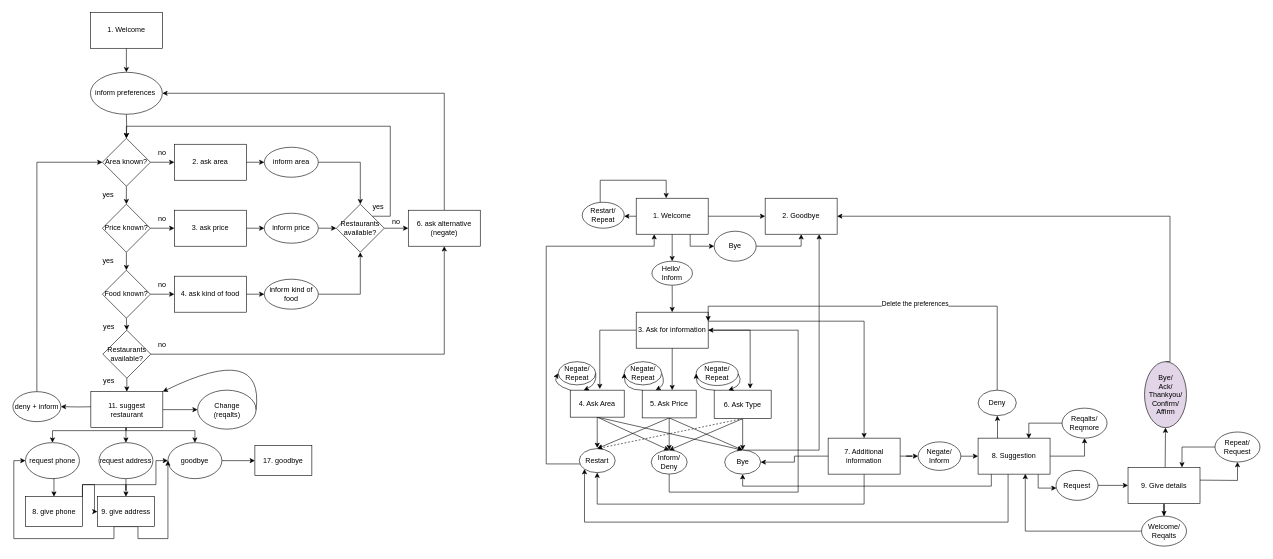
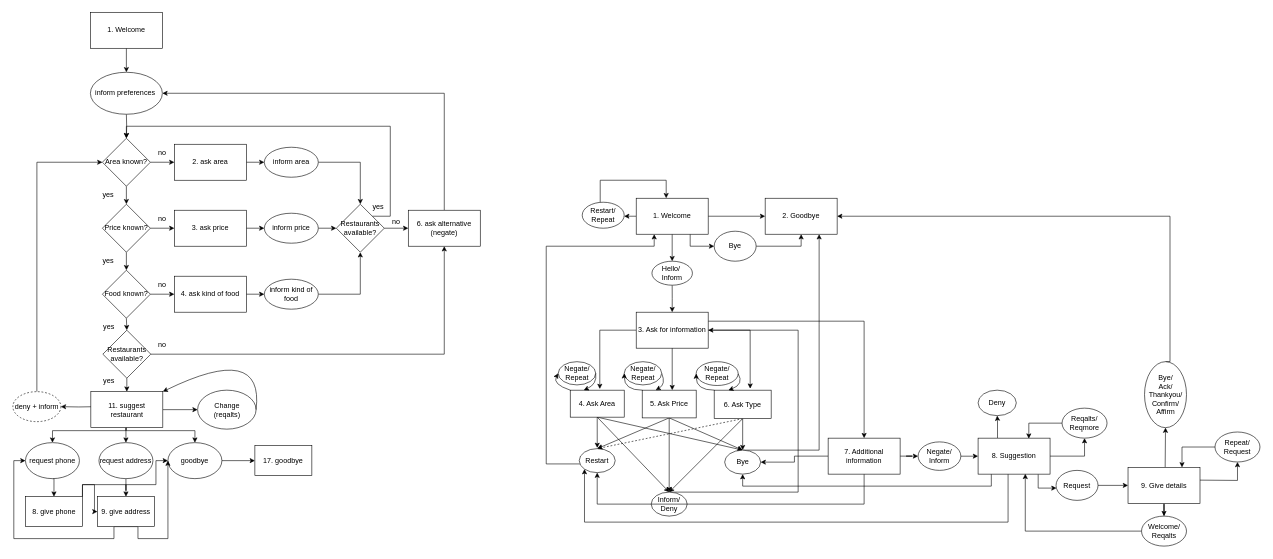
(915, 306) -> none
(1166, 395) -> (1166, 395)
(37, 407) -> (37, 407)
(669, 462) -> (669, 504)
